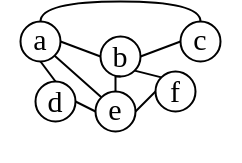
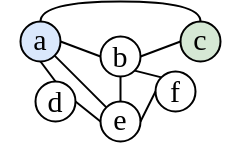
(41, 42) -> (41, 42)
(201, 42) -> (201, 42)
(116, 112) -> (121, 122)
